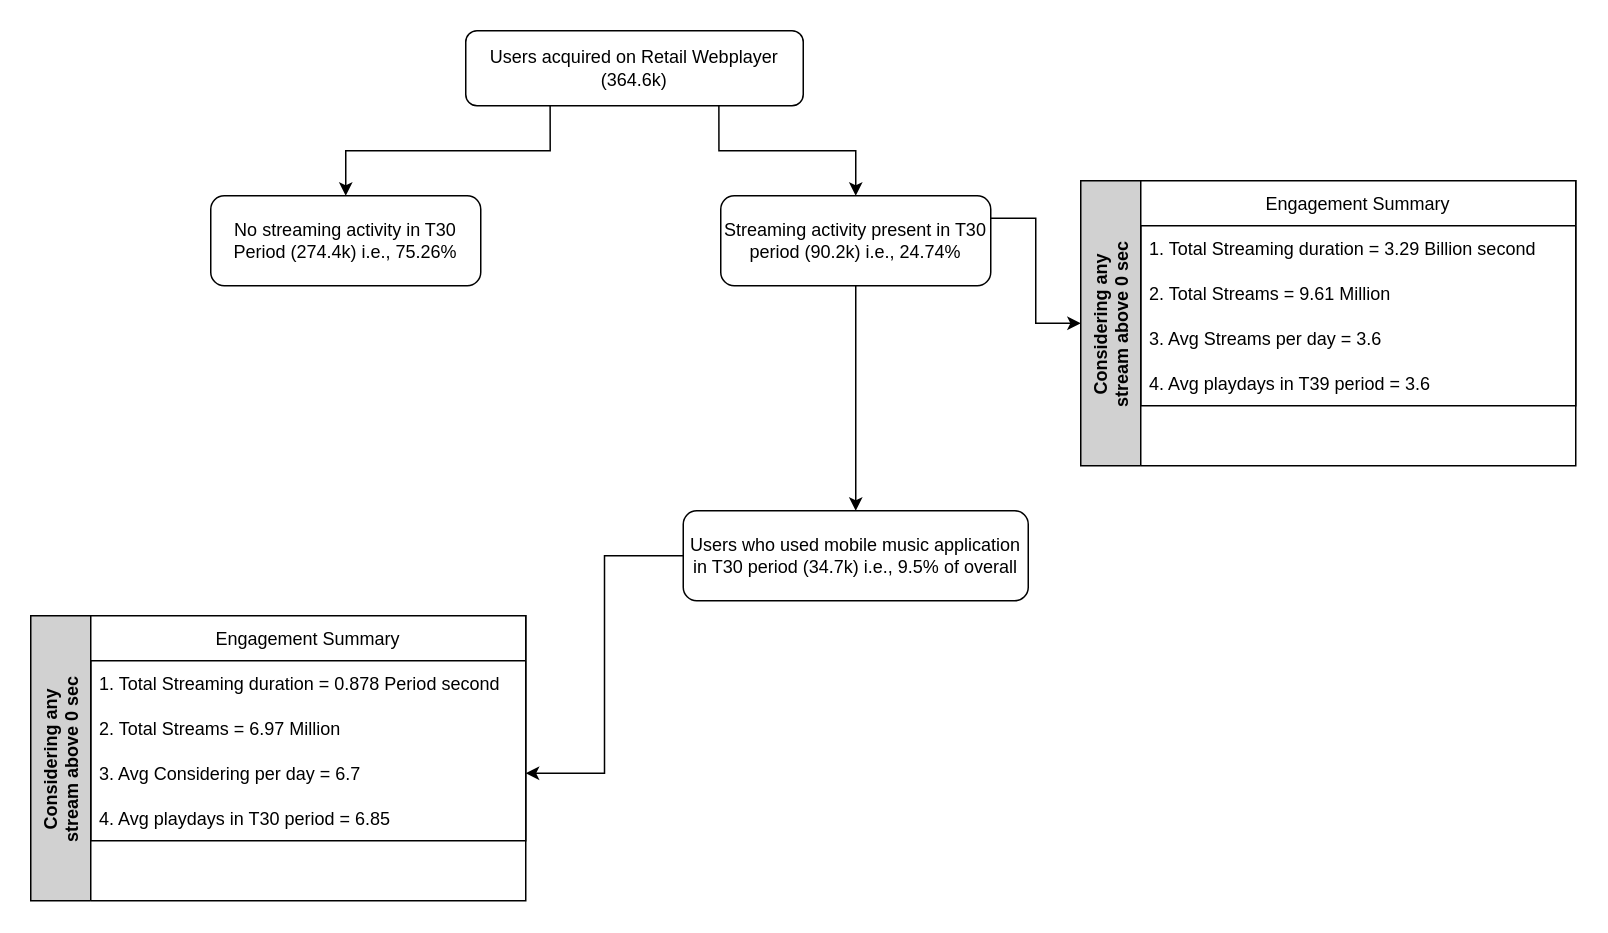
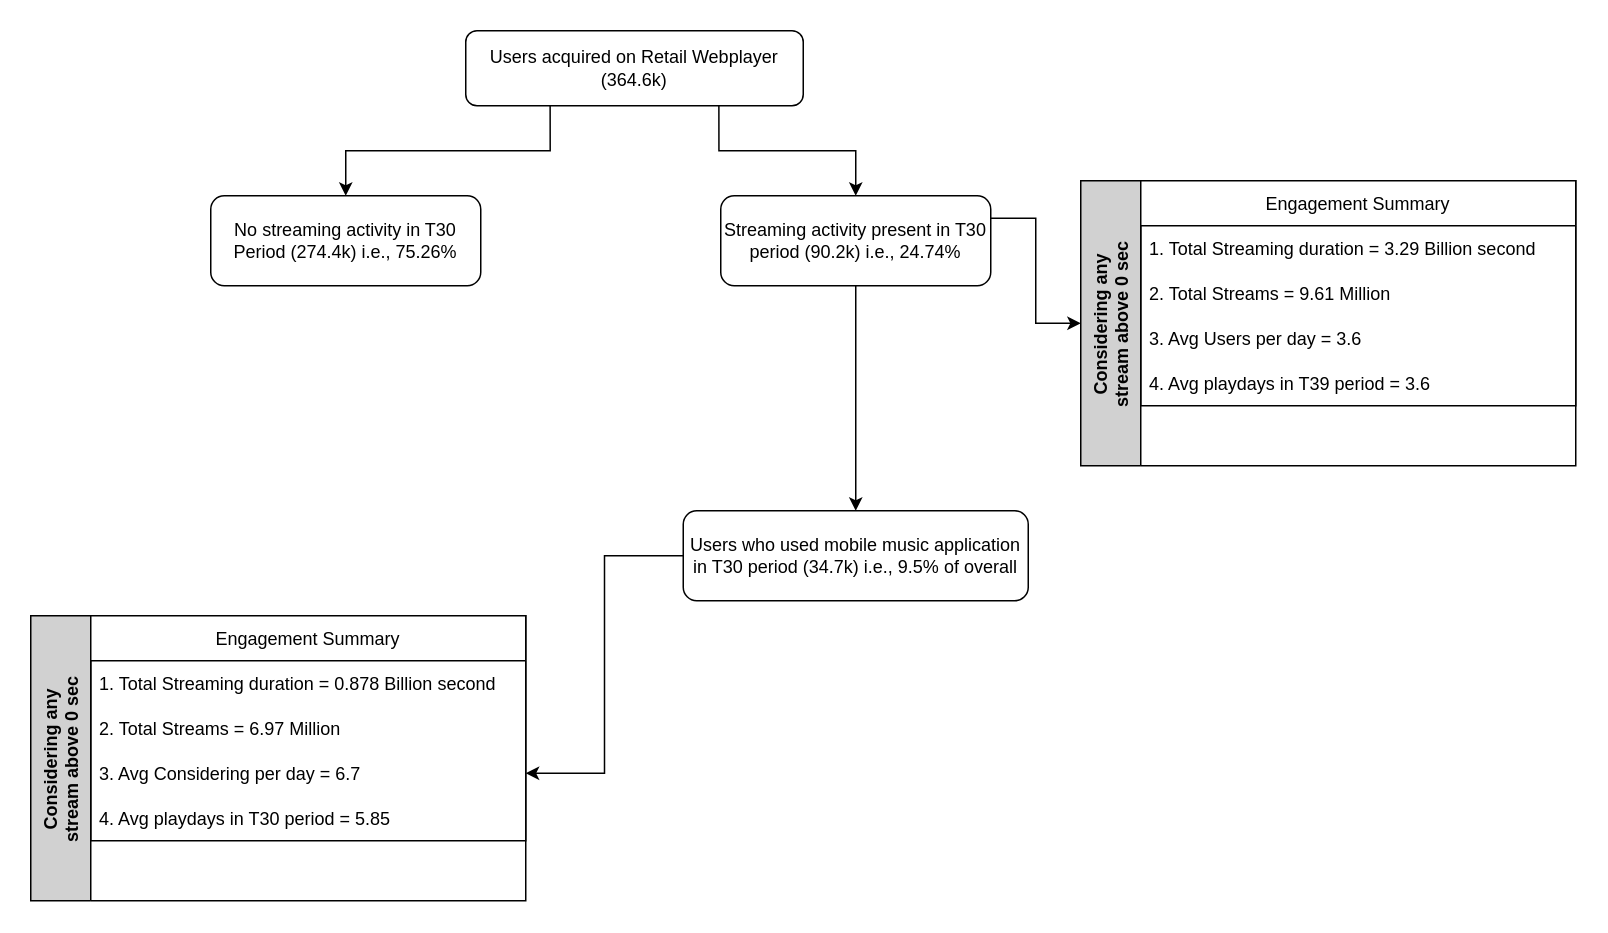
(1271, 339) -> (1261, 339)
(316, 684) -> (314, 684)
(252, 819) -> (252, 819)
